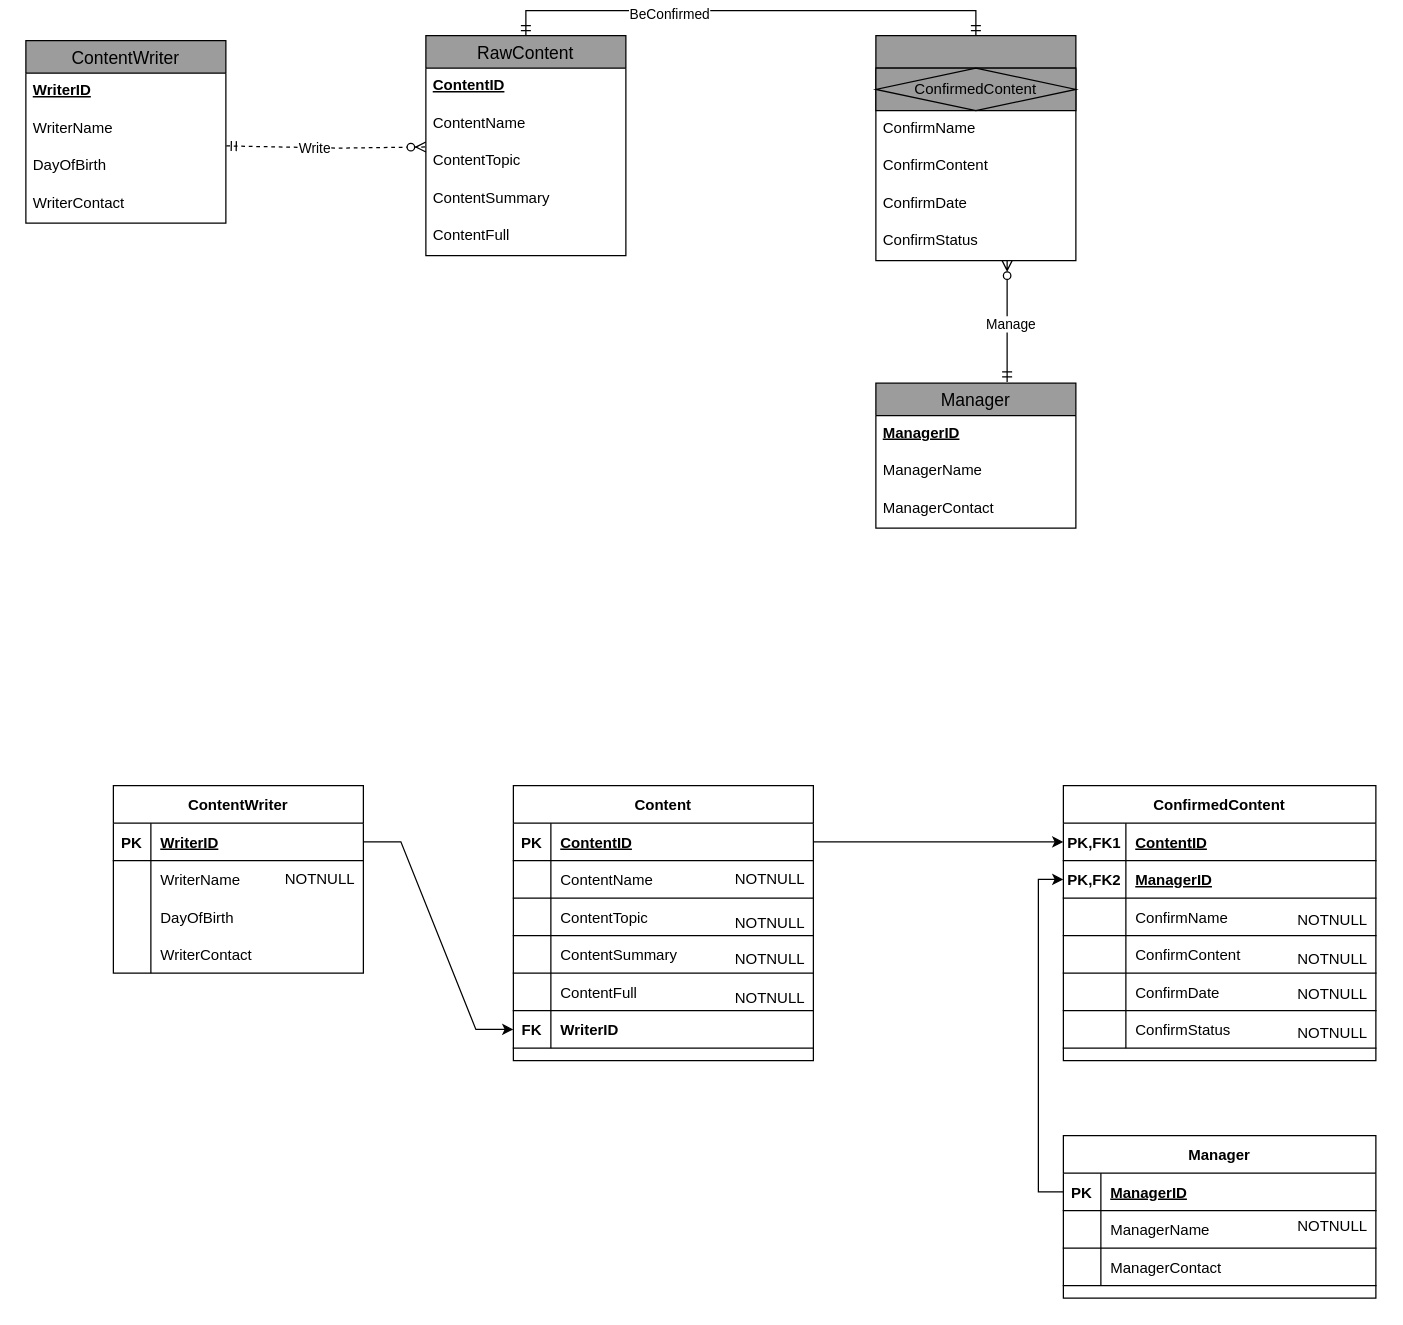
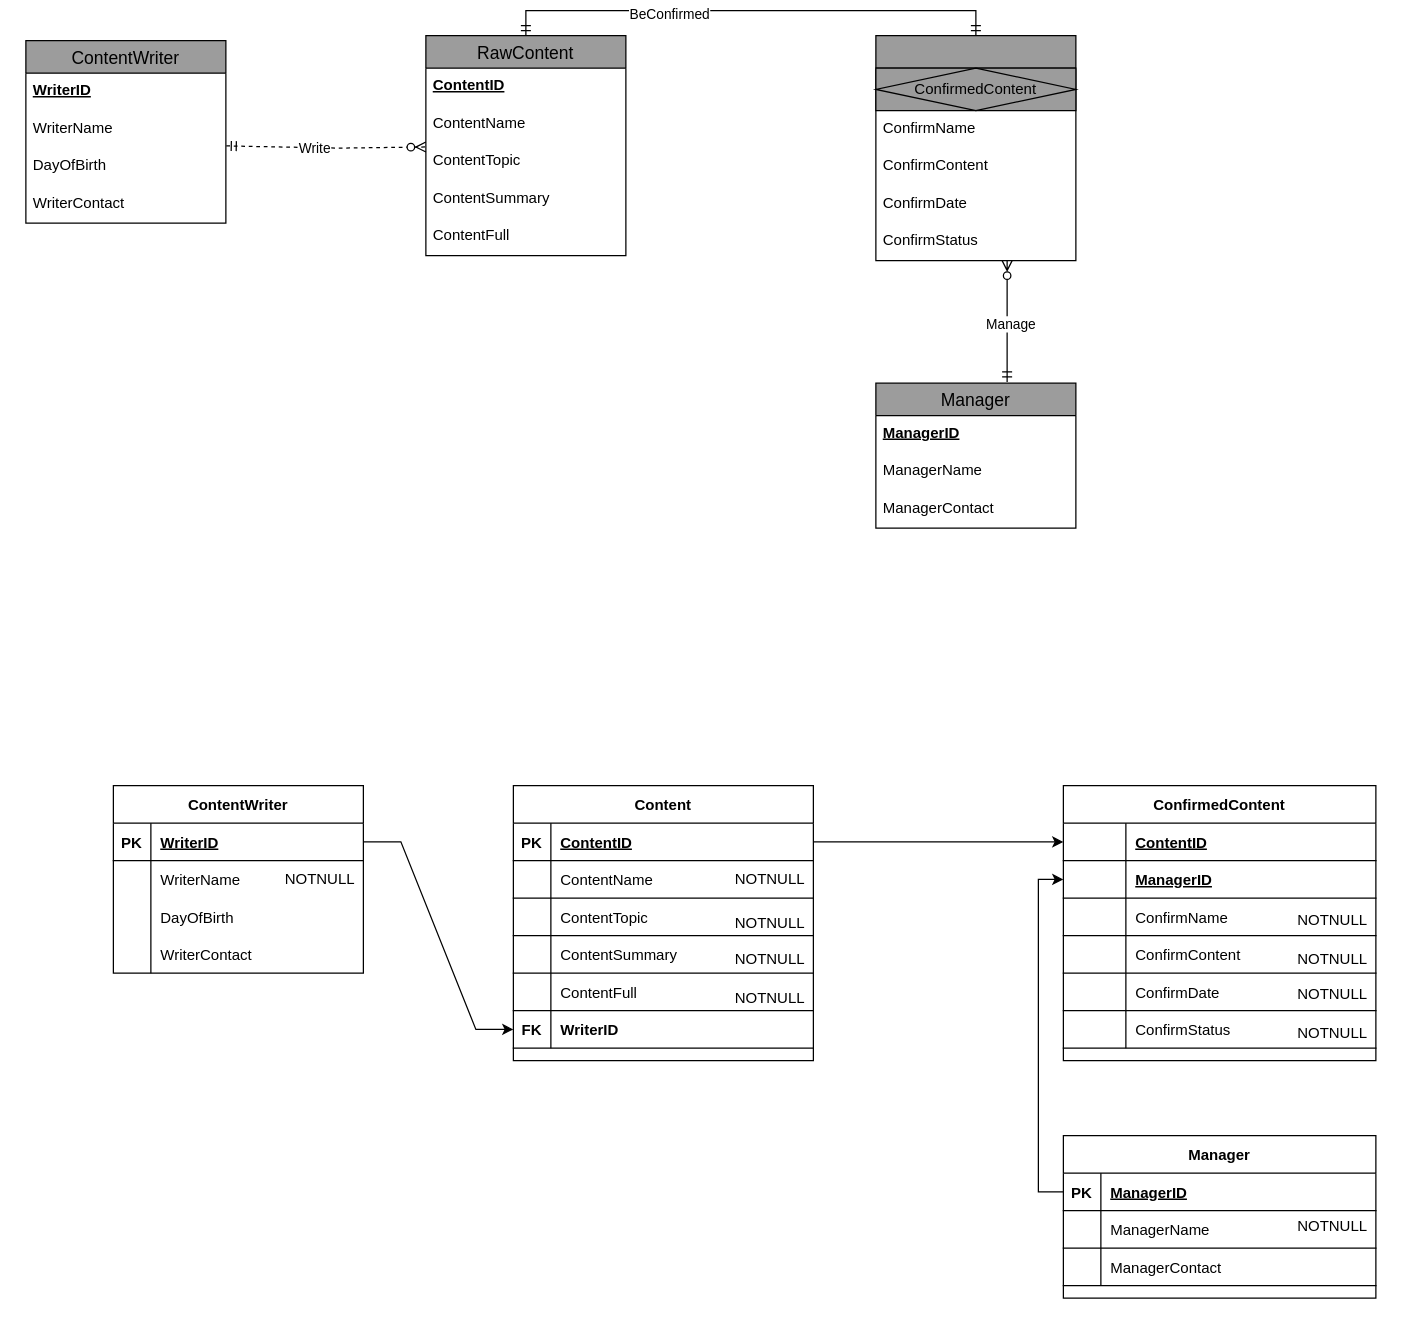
(1094, 842) -> none
(1094, 879) -> none
